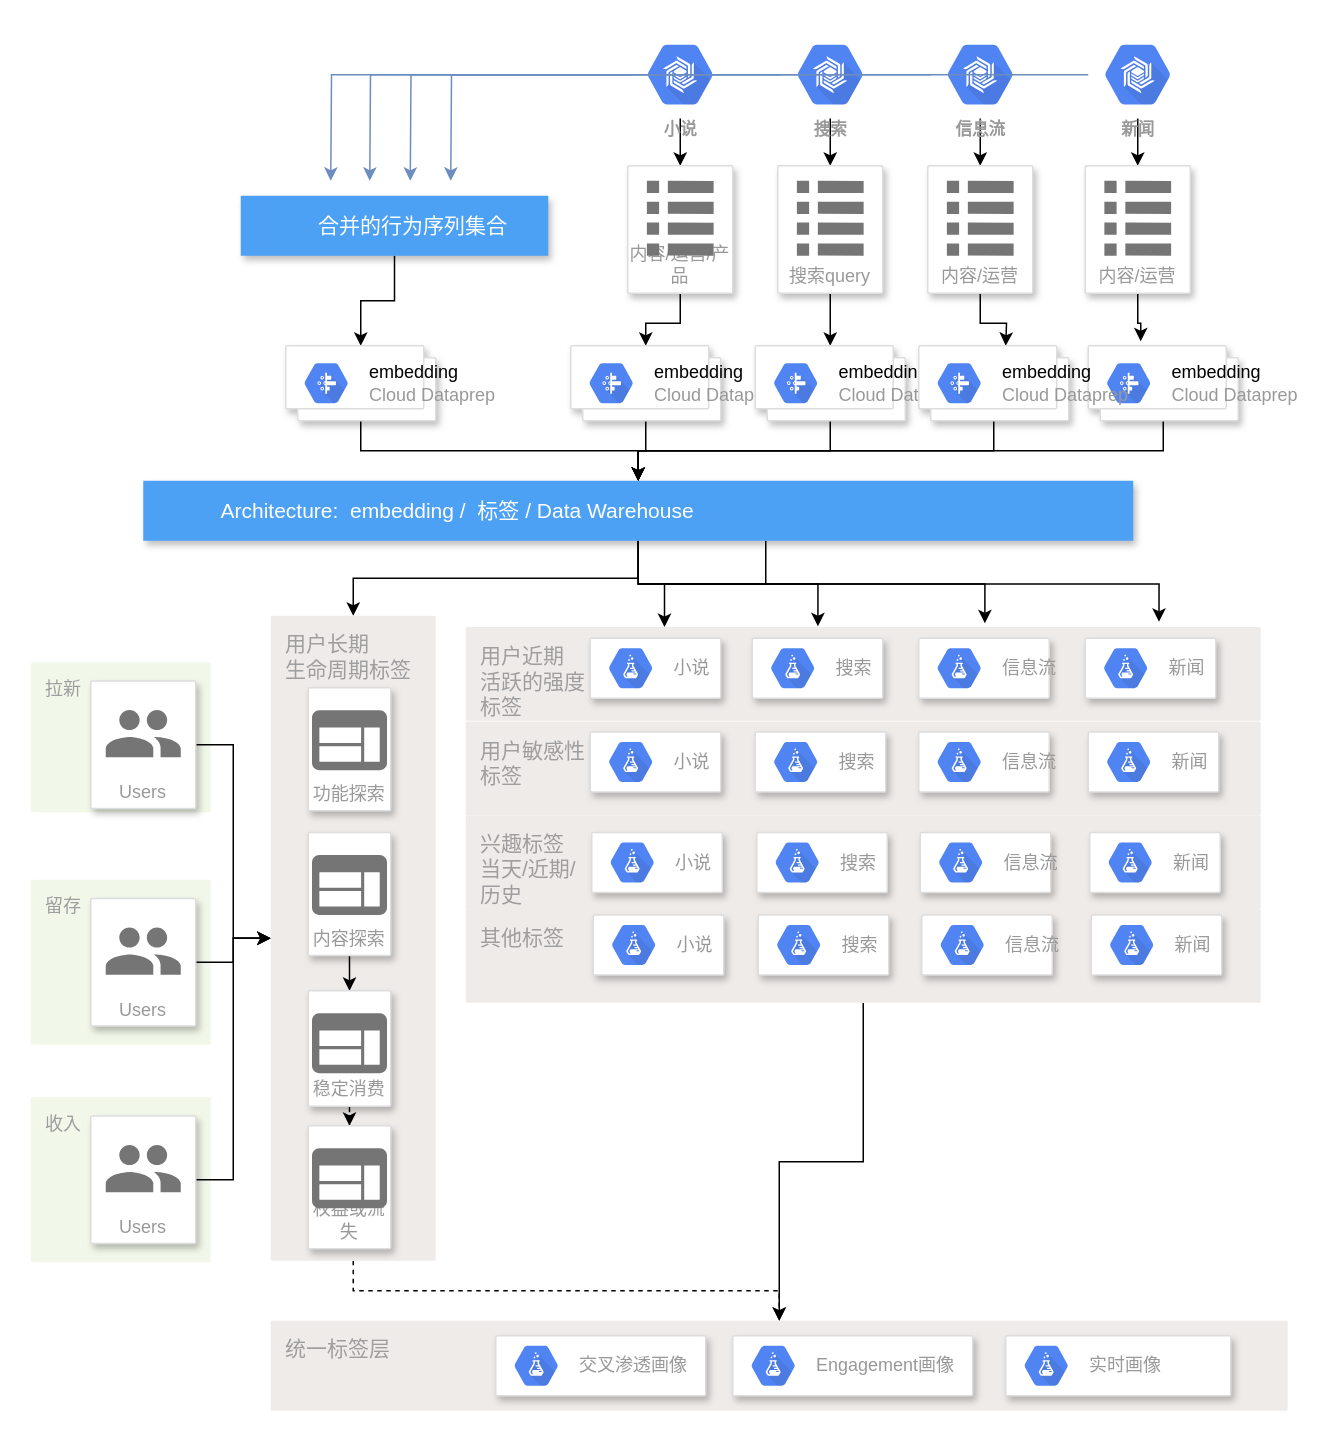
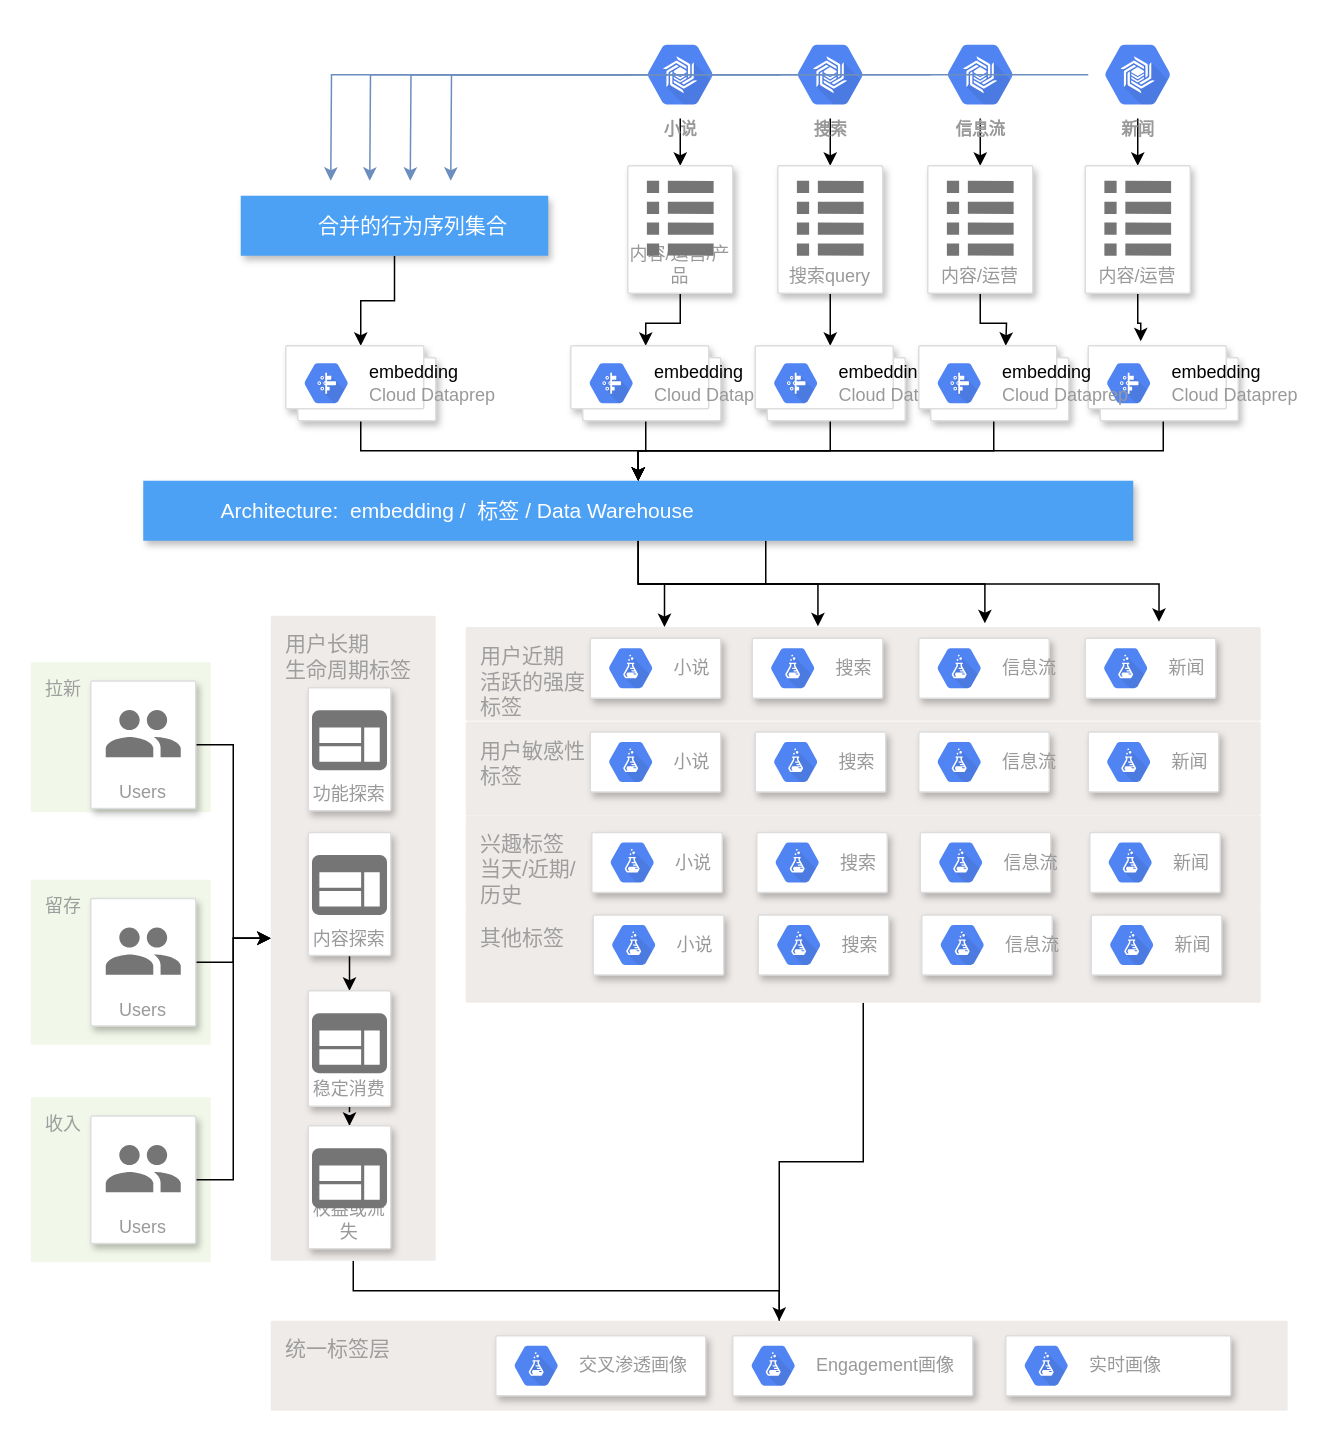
(481, 578) -> none
(779, 1288) -> (779, 1319)
(549, 1291) -> (549, 1291)
